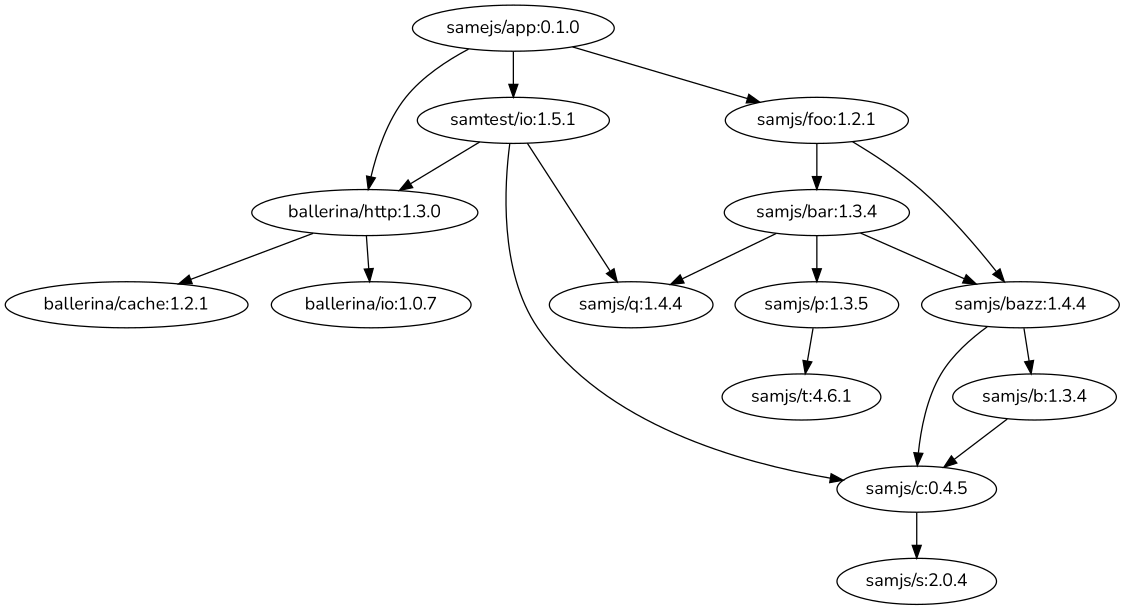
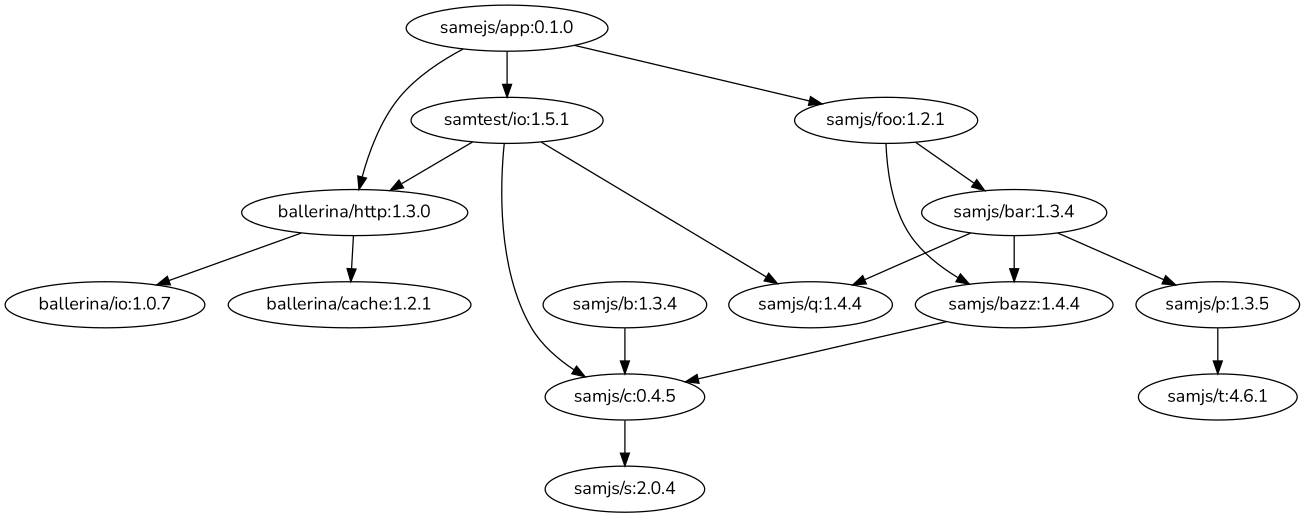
(1027, 345) -> none
